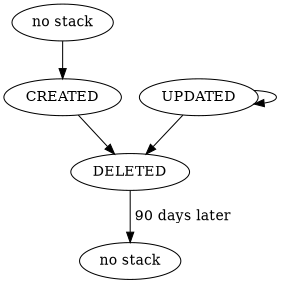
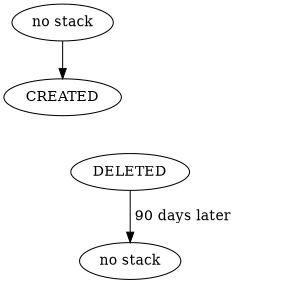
(199, 97) -> none
(93, 131) -> none
